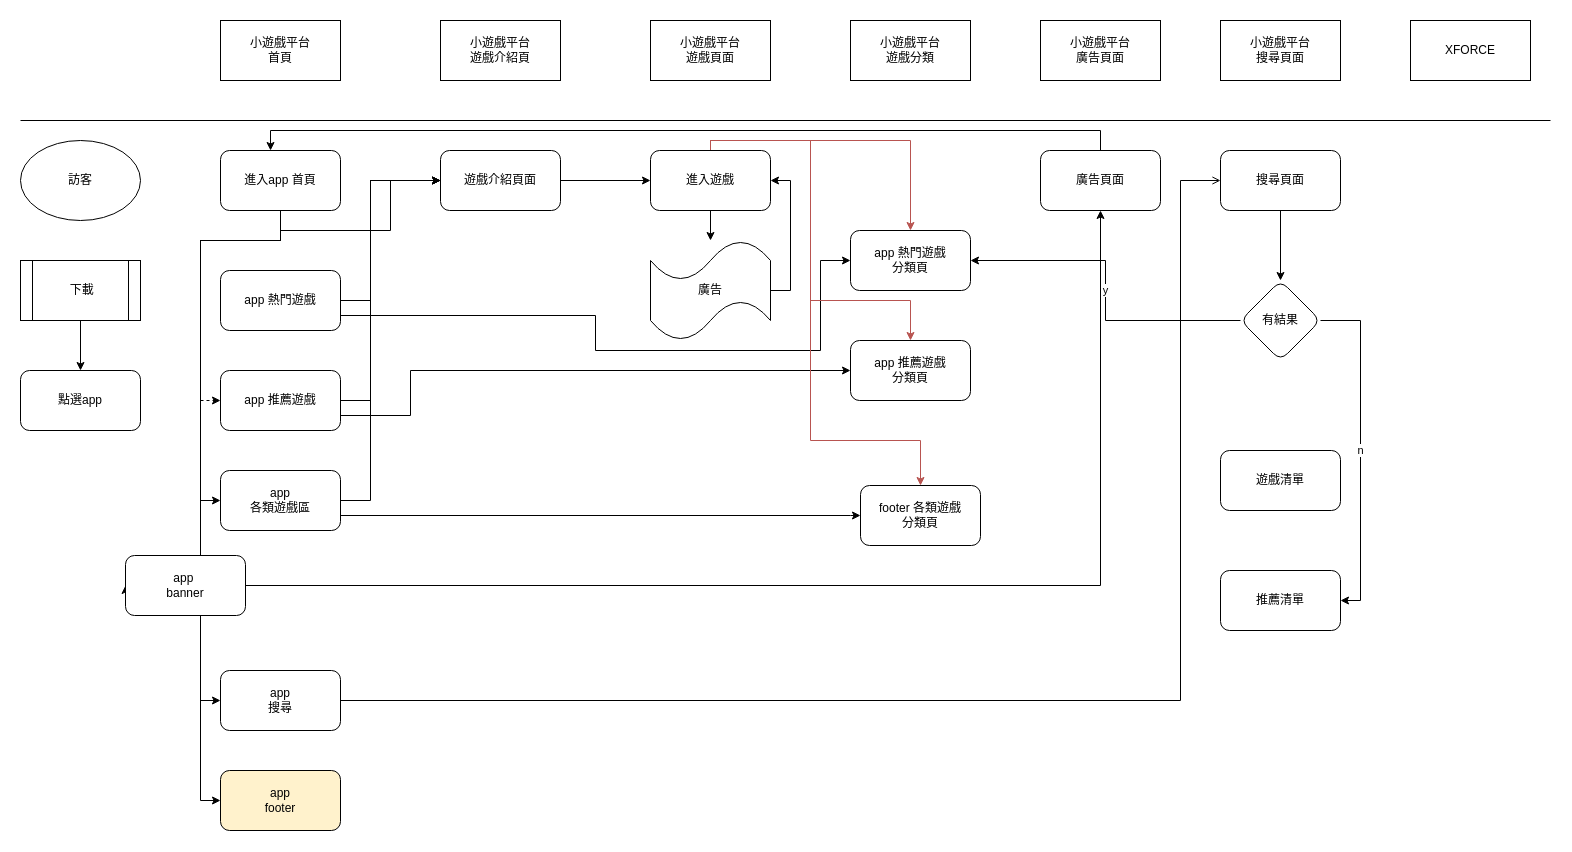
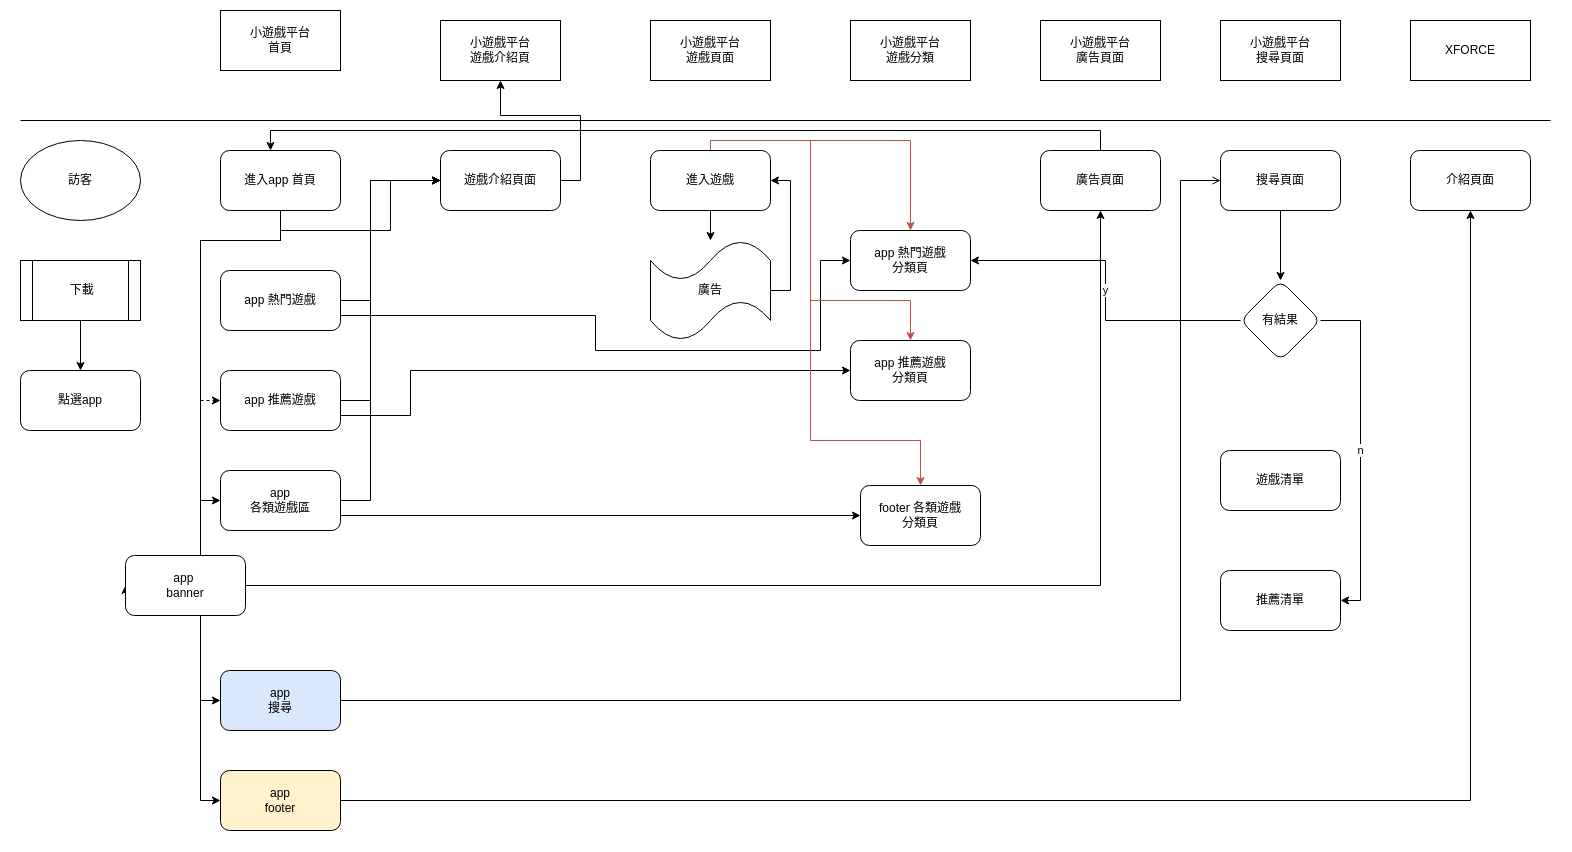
(281, 51) -> (281, 41)
(611, 181) -> (561, 116)
none -> (1471, 181)
(281, 701) -> (281, 701)
none -> (1197, 801)
